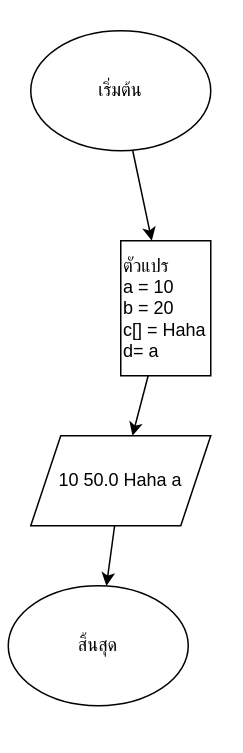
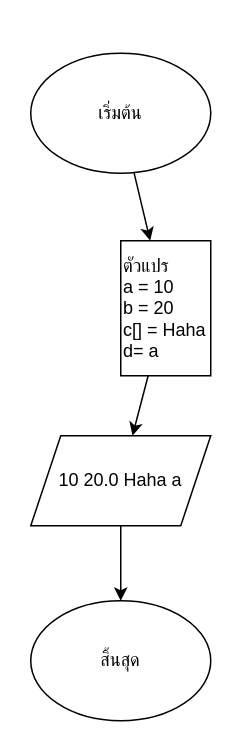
(121, 91) -> (121, 113)
(121, 481) -> (121, 481)
(98, 646) -> (121, 661)
